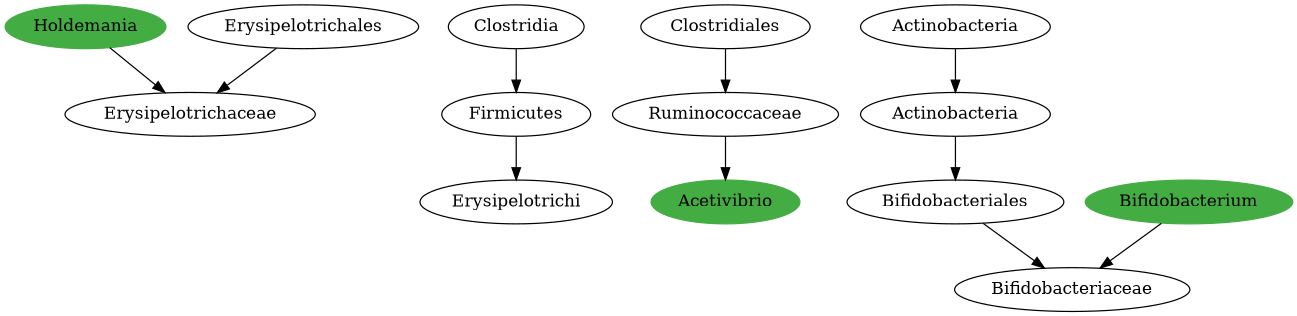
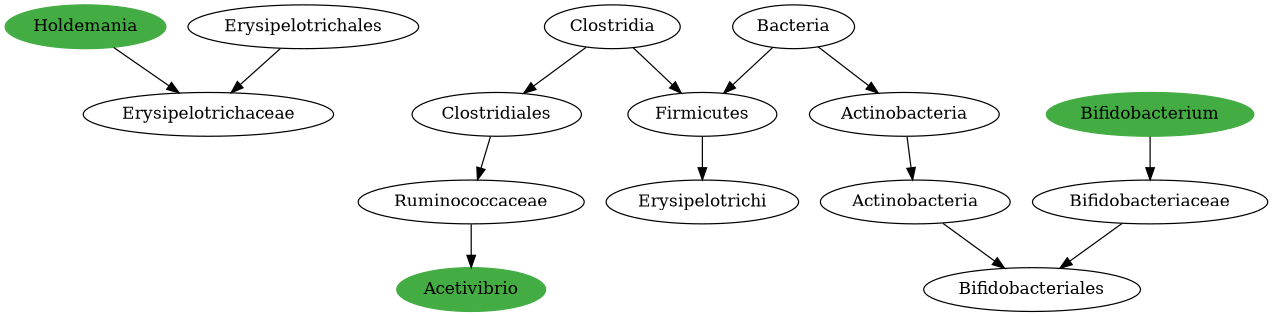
none -> (794, 27)
none -> (560, 67)
(1009, 242) -> (1096, 242)
